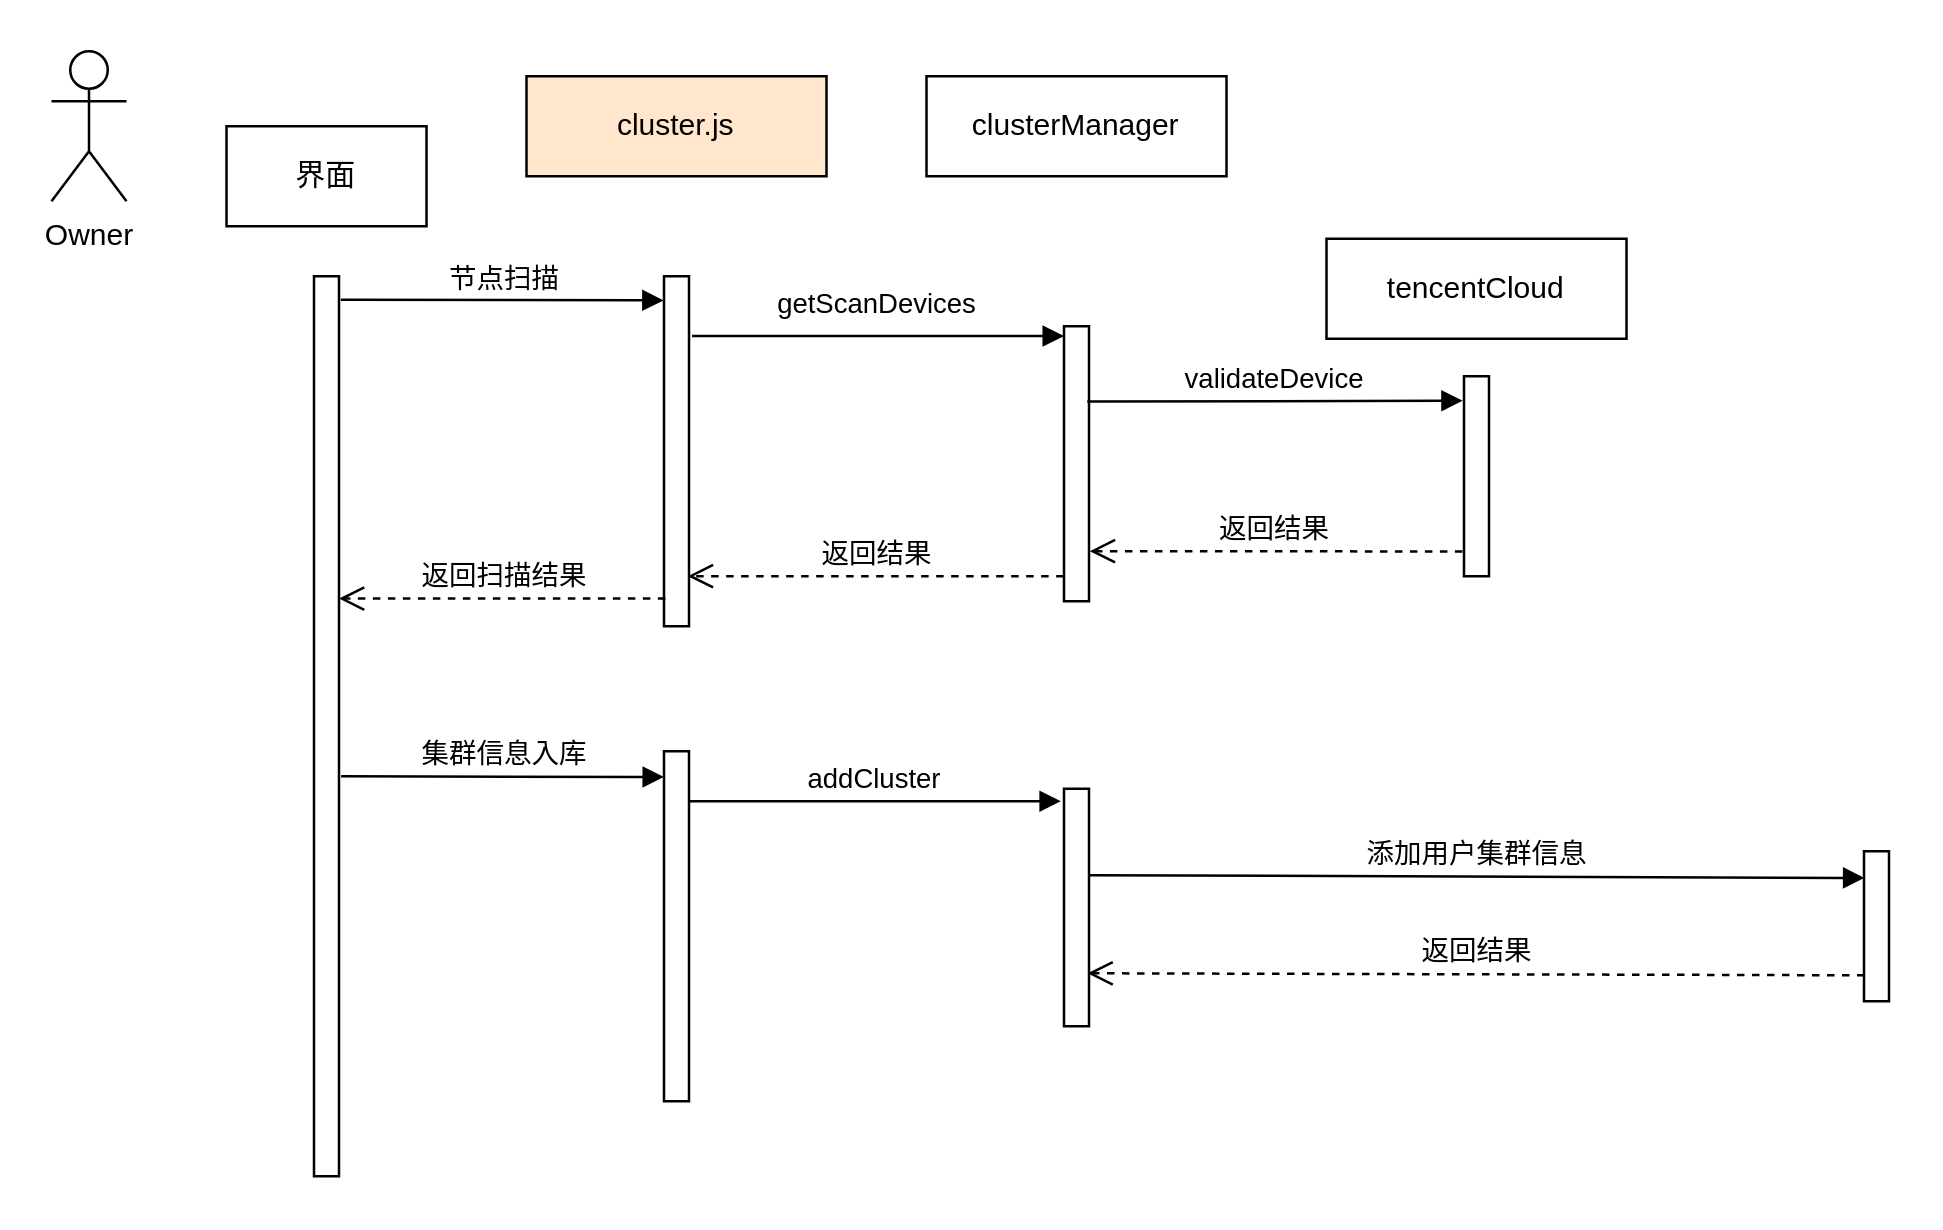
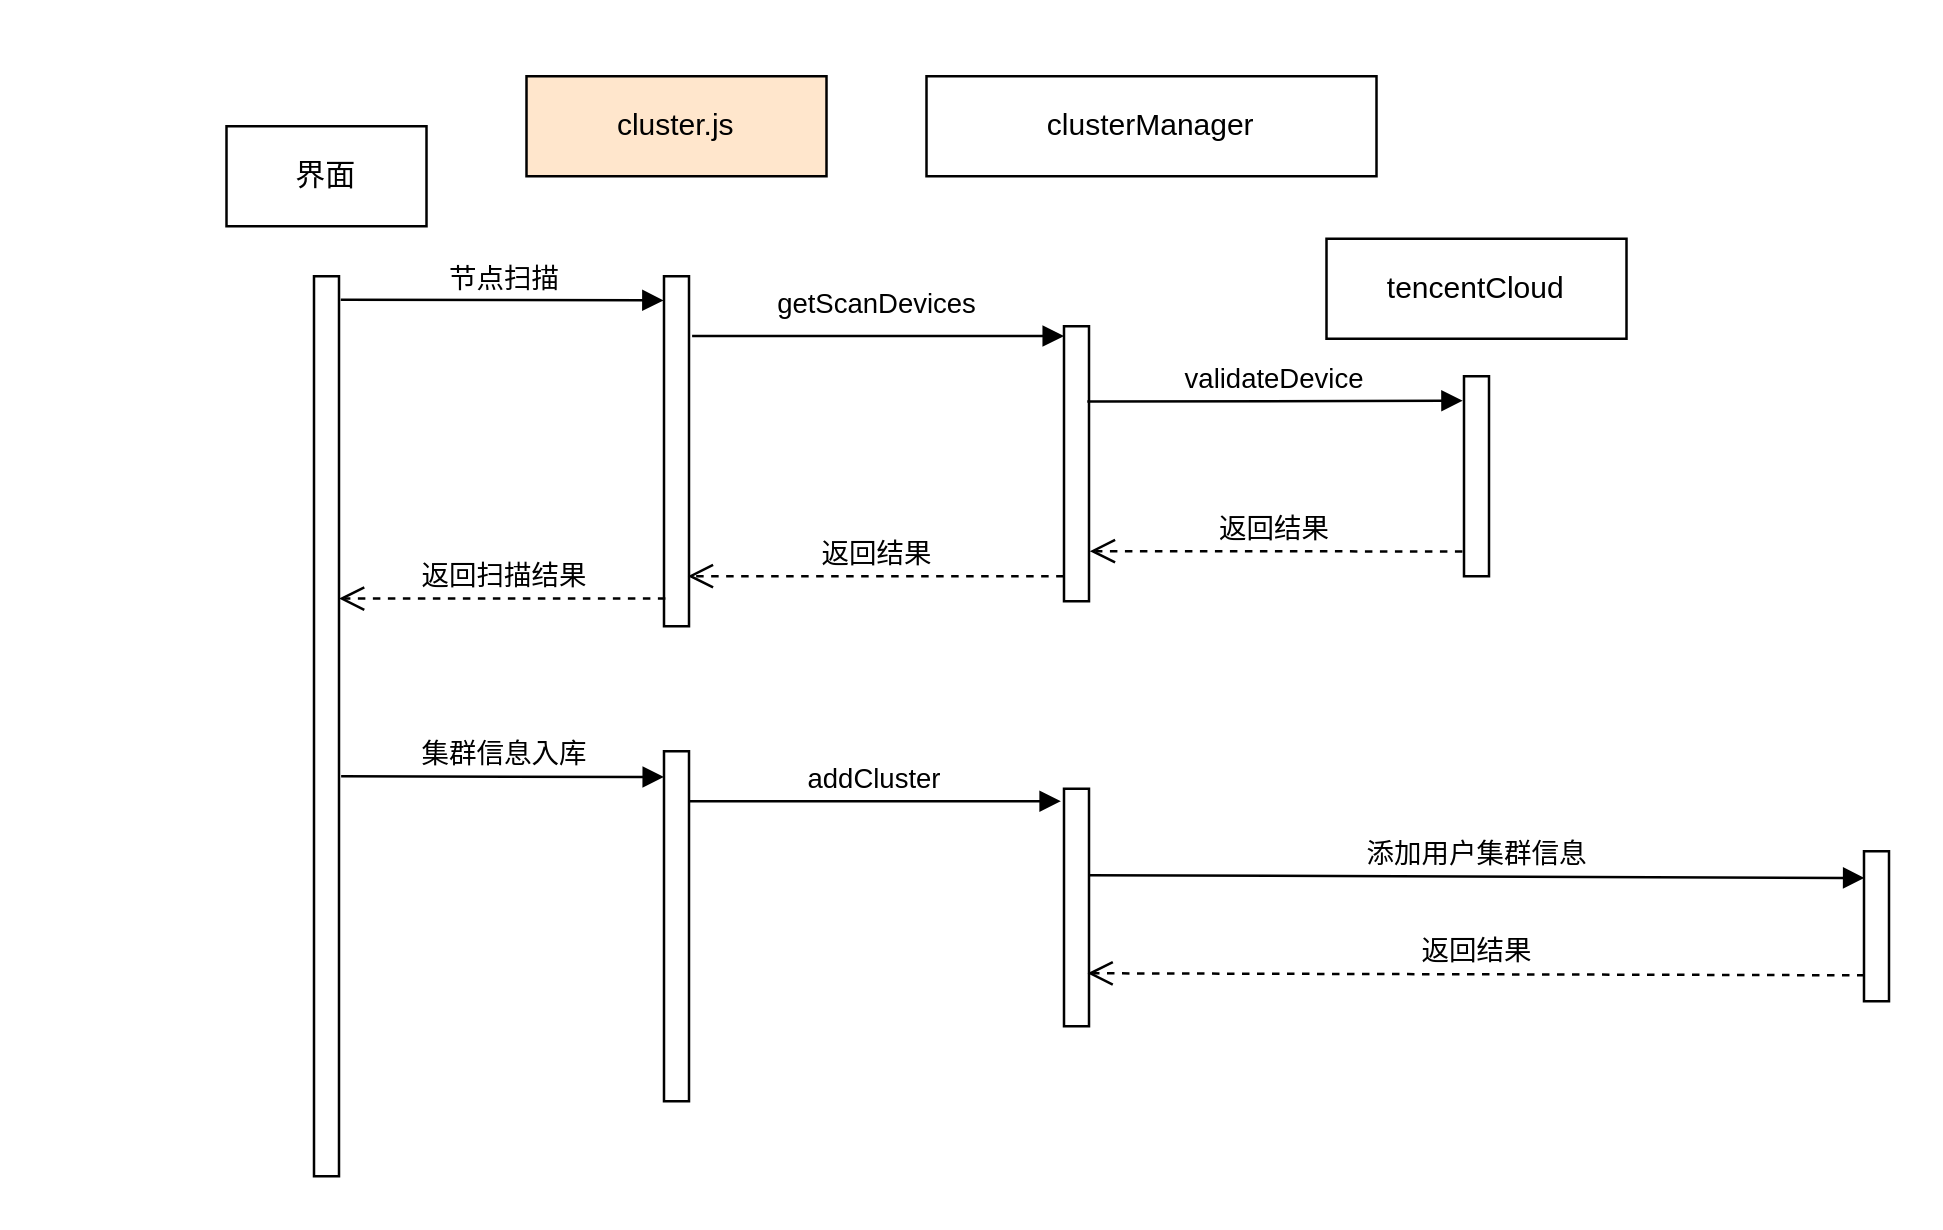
(89, 126) -> none
(1076, 126) -> (1151, 126)
